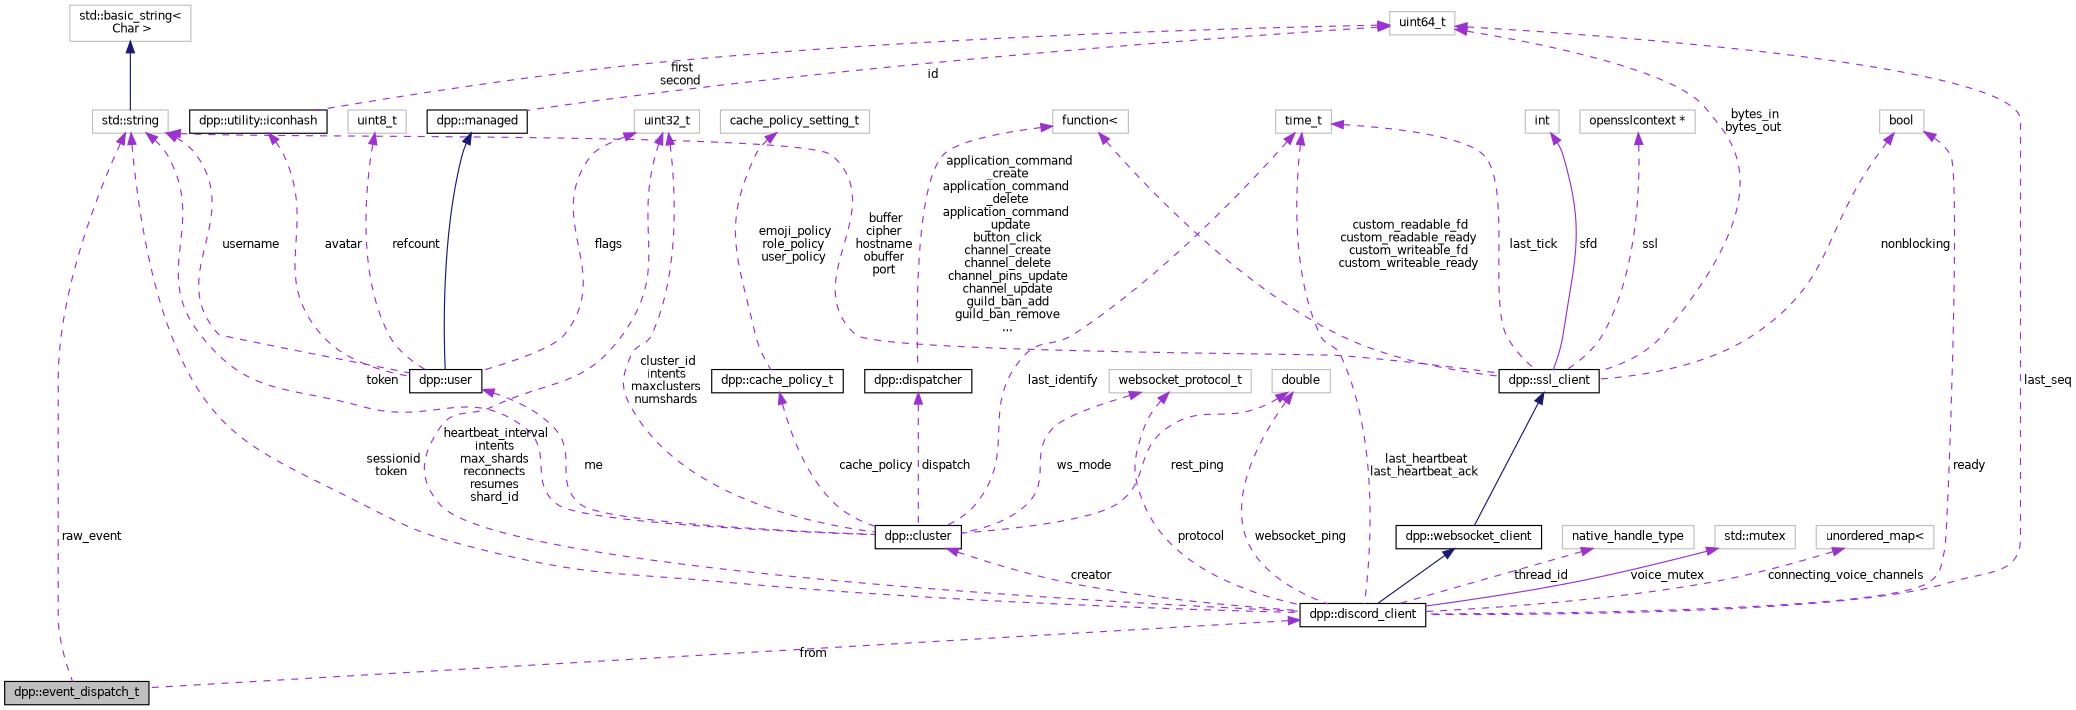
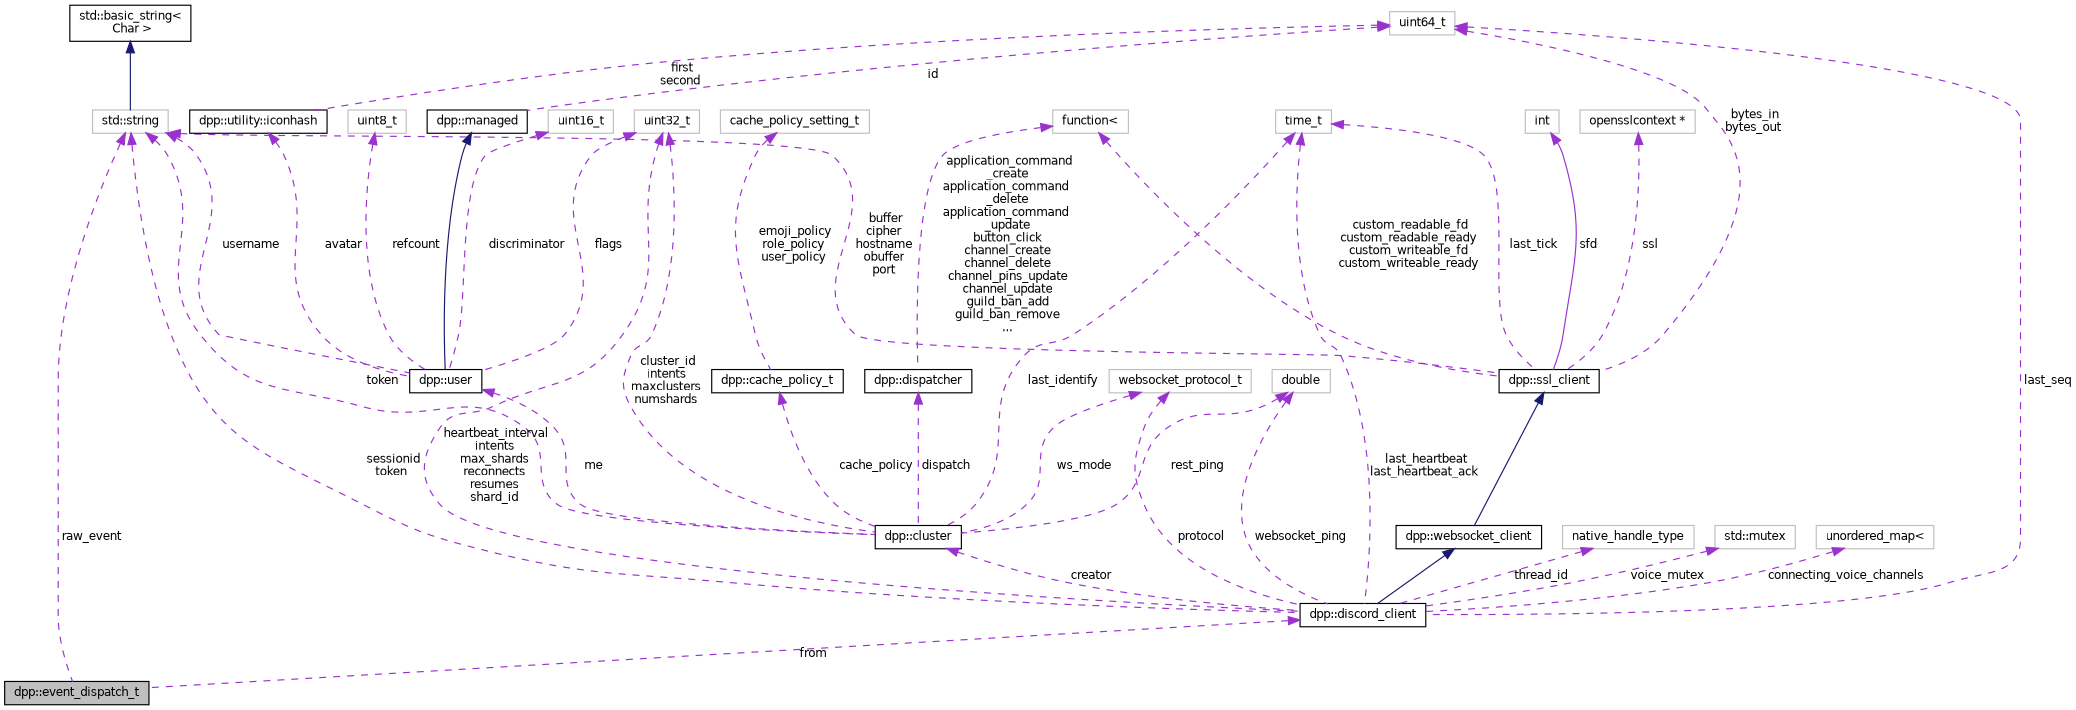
(130, 23) -> (130, 23)
none -> (581, 122)
(1902, 122) -> none
(1567, 583) -> (1567, 583)
